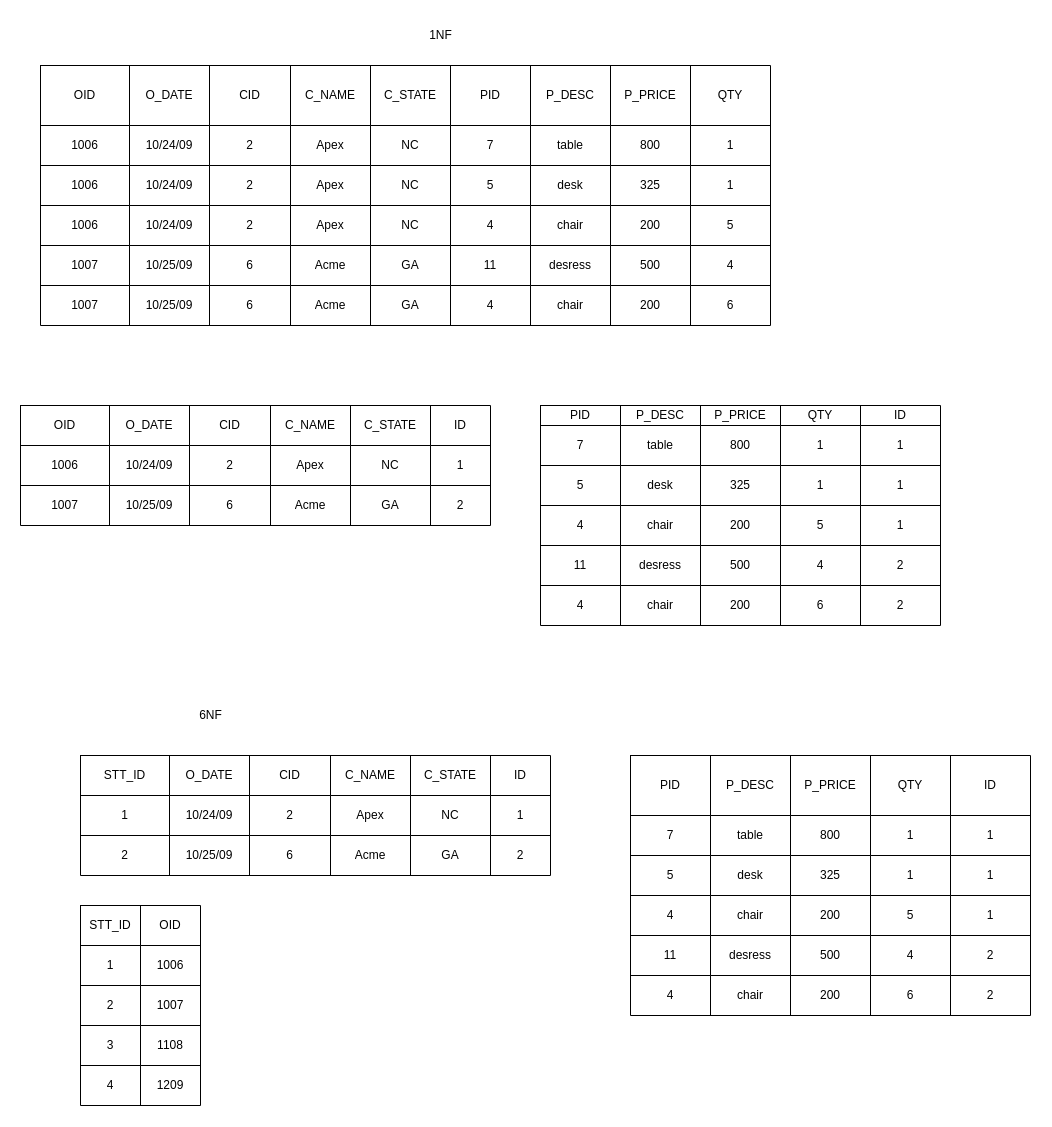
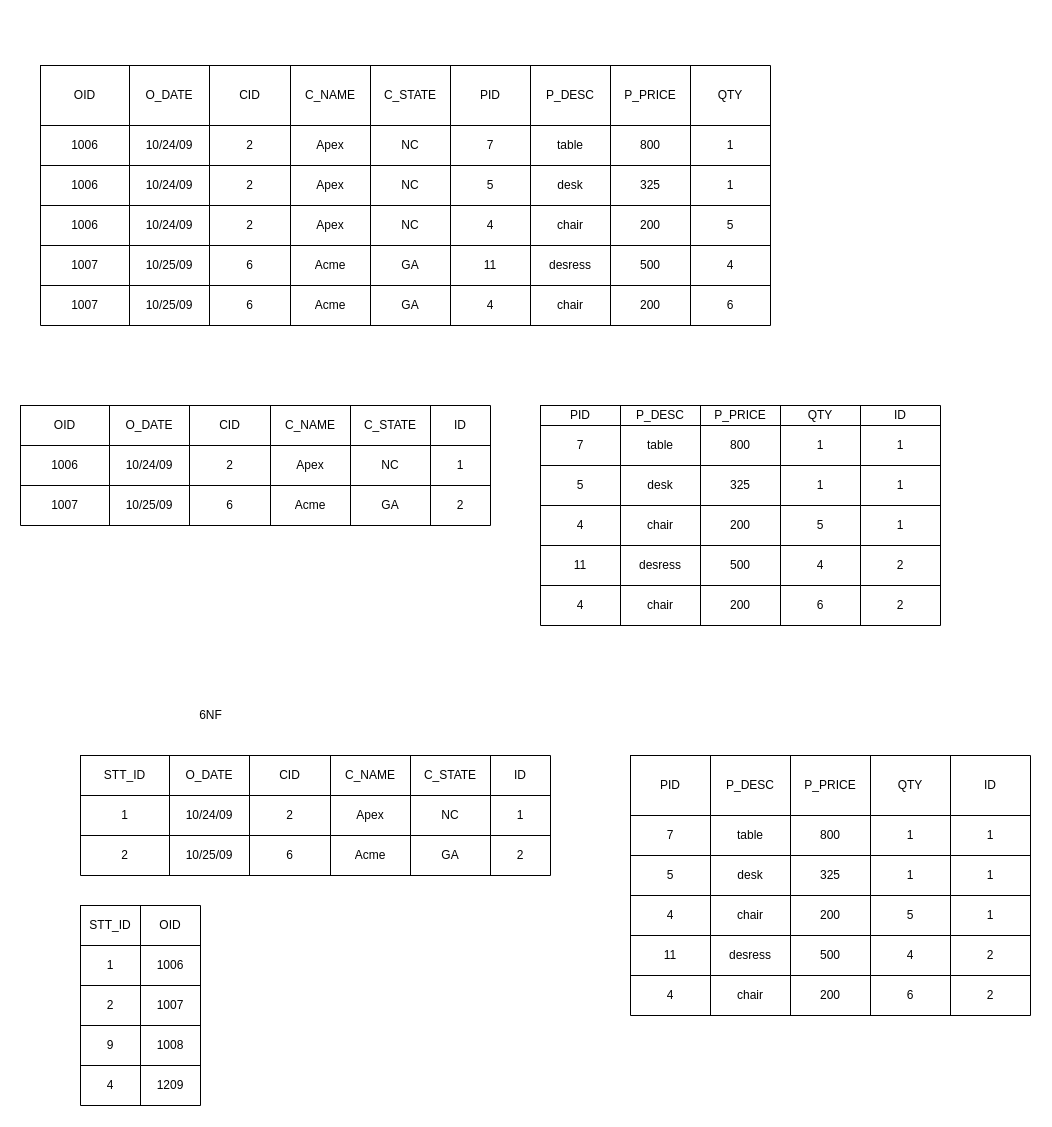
(441, 36) -> none
(111, 1046) -> (111, 1046)
(171, 1046) -> (171, 1046)
